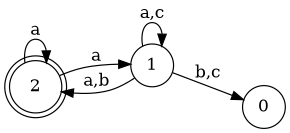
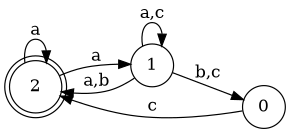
none -> (156, 117)
